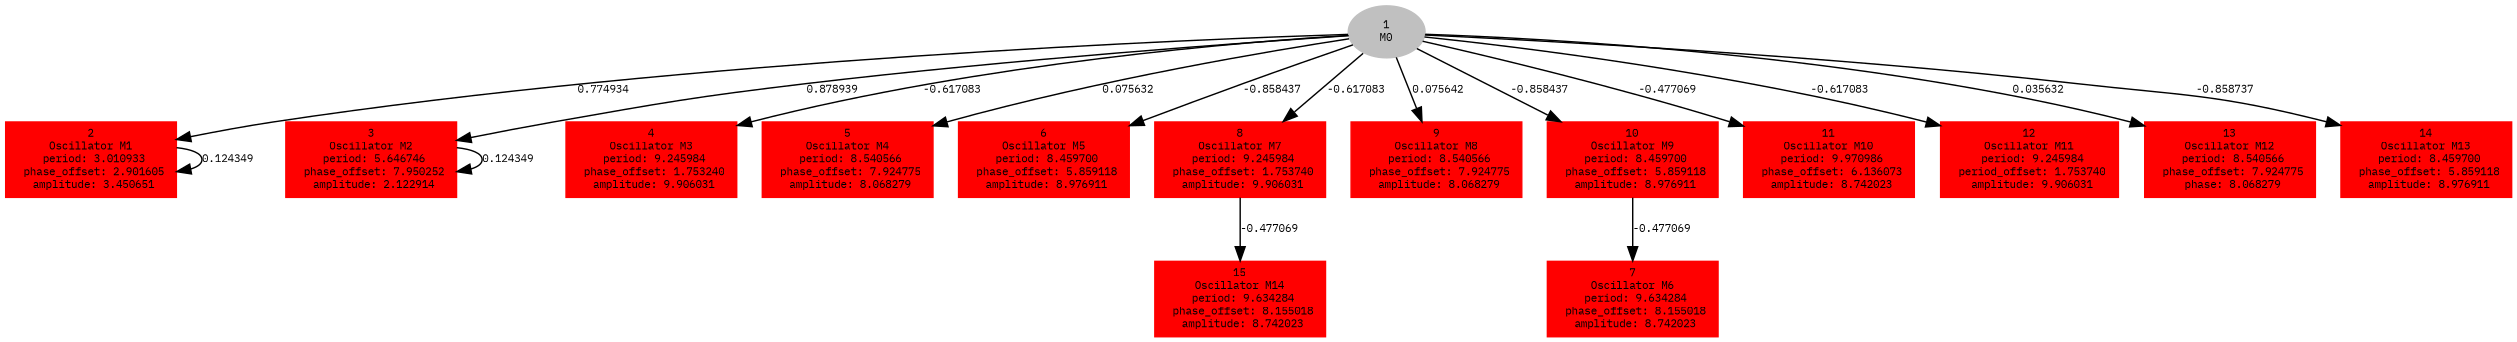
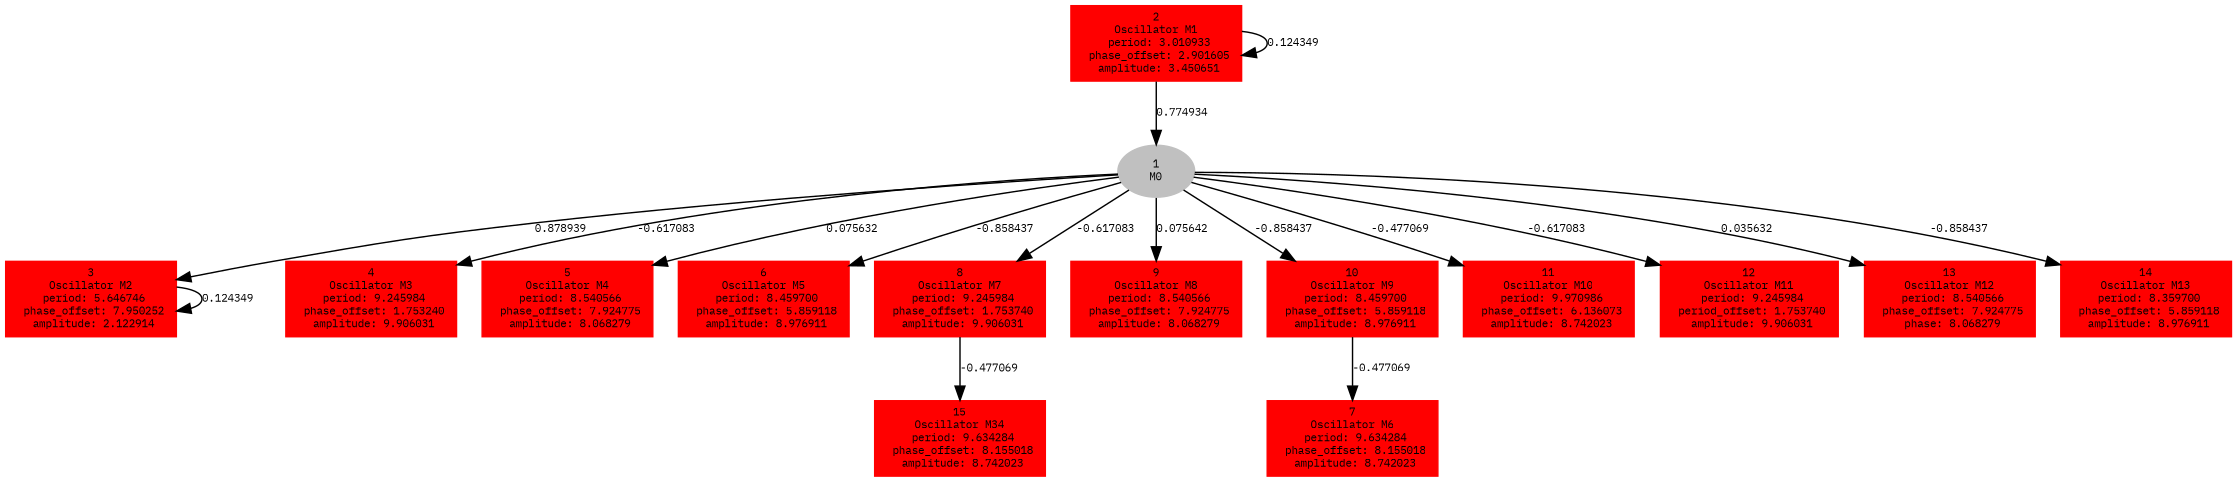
(768, 67) -> (1156, 106)
(2229, 90) -> (1963, 229)
(2426, 159) -> (2146, 298)
(1240, 286) -> (960, 425)
